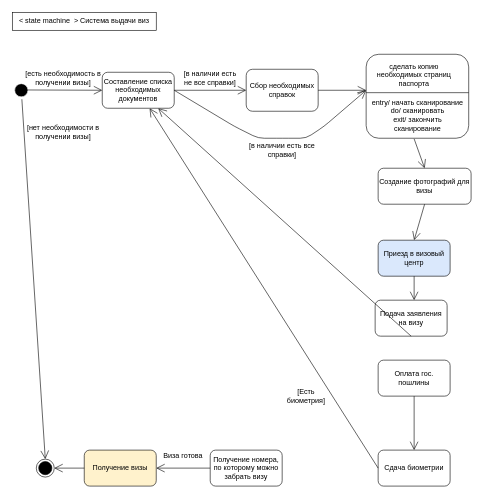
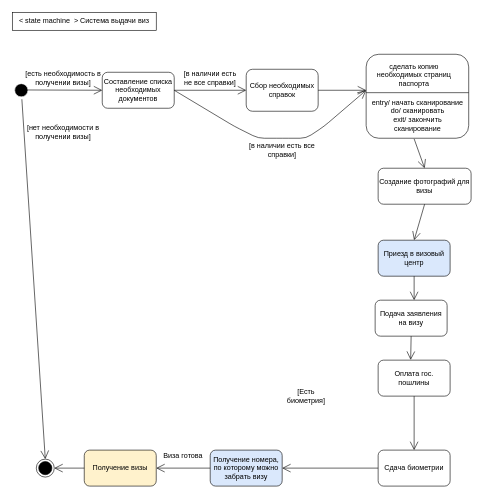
(286, 223) -> (411, 353)
(265, 289) -> (331, 468)
(246, 468) -> (246, 468)
